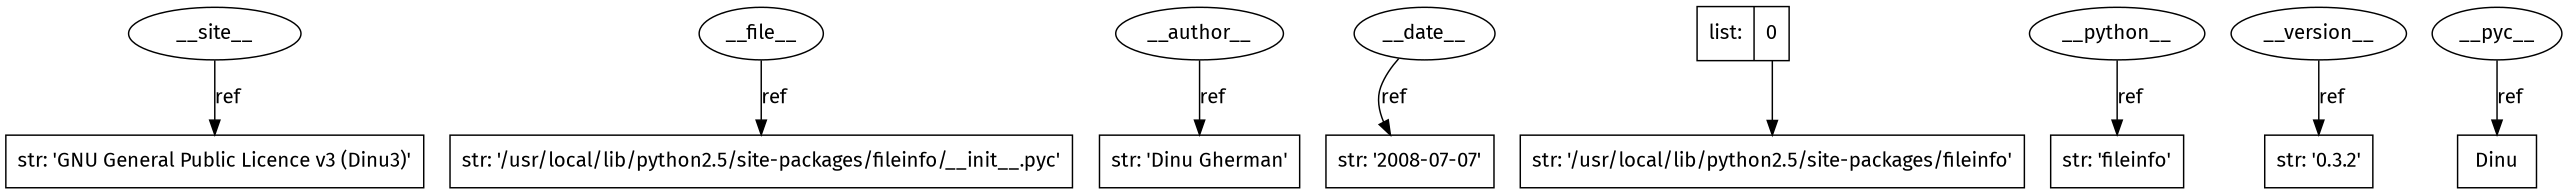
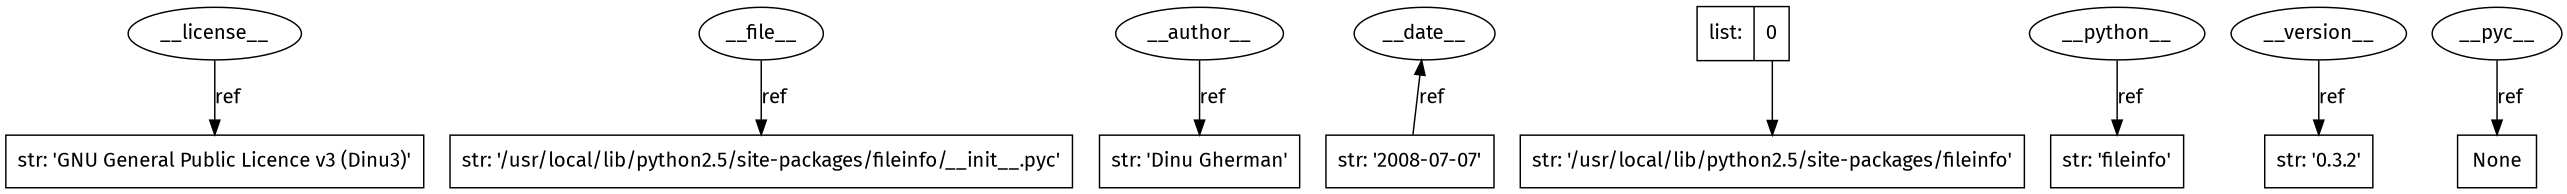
(215, 34) -> (215, 34)
(1380, 88) -> (1416, 105)
(2497, 161) -> (2497, 161)
